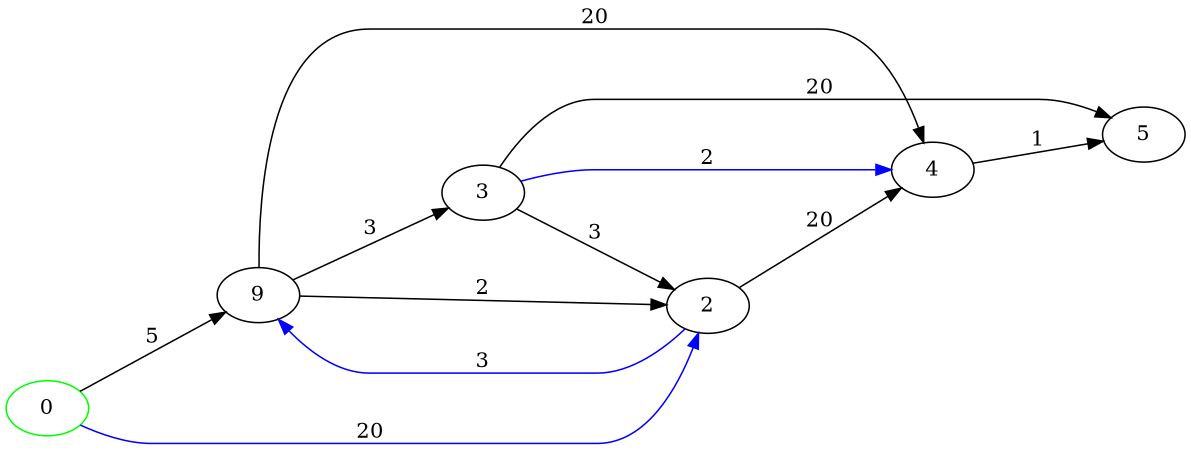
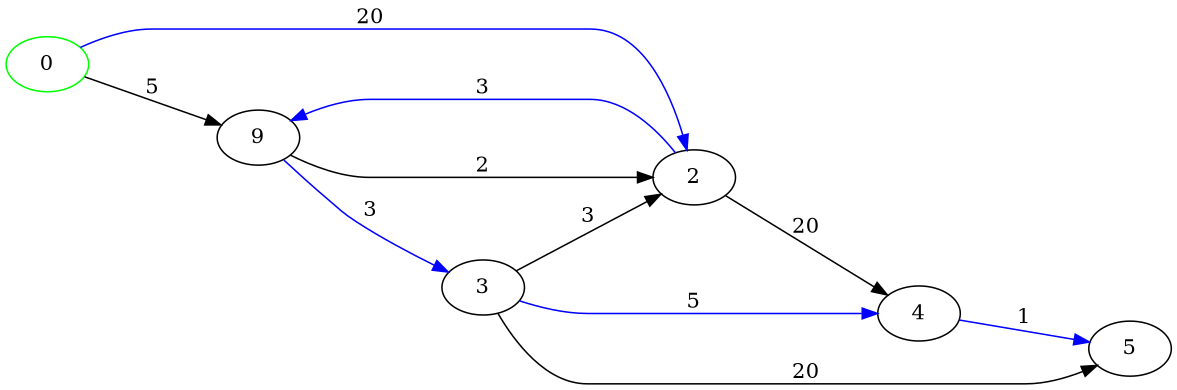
(525, 29) -> none
(1030, 153) -> (1017, 330)
(708, 158) -> (694, 302)
(364, 247) -> (354, 220)
